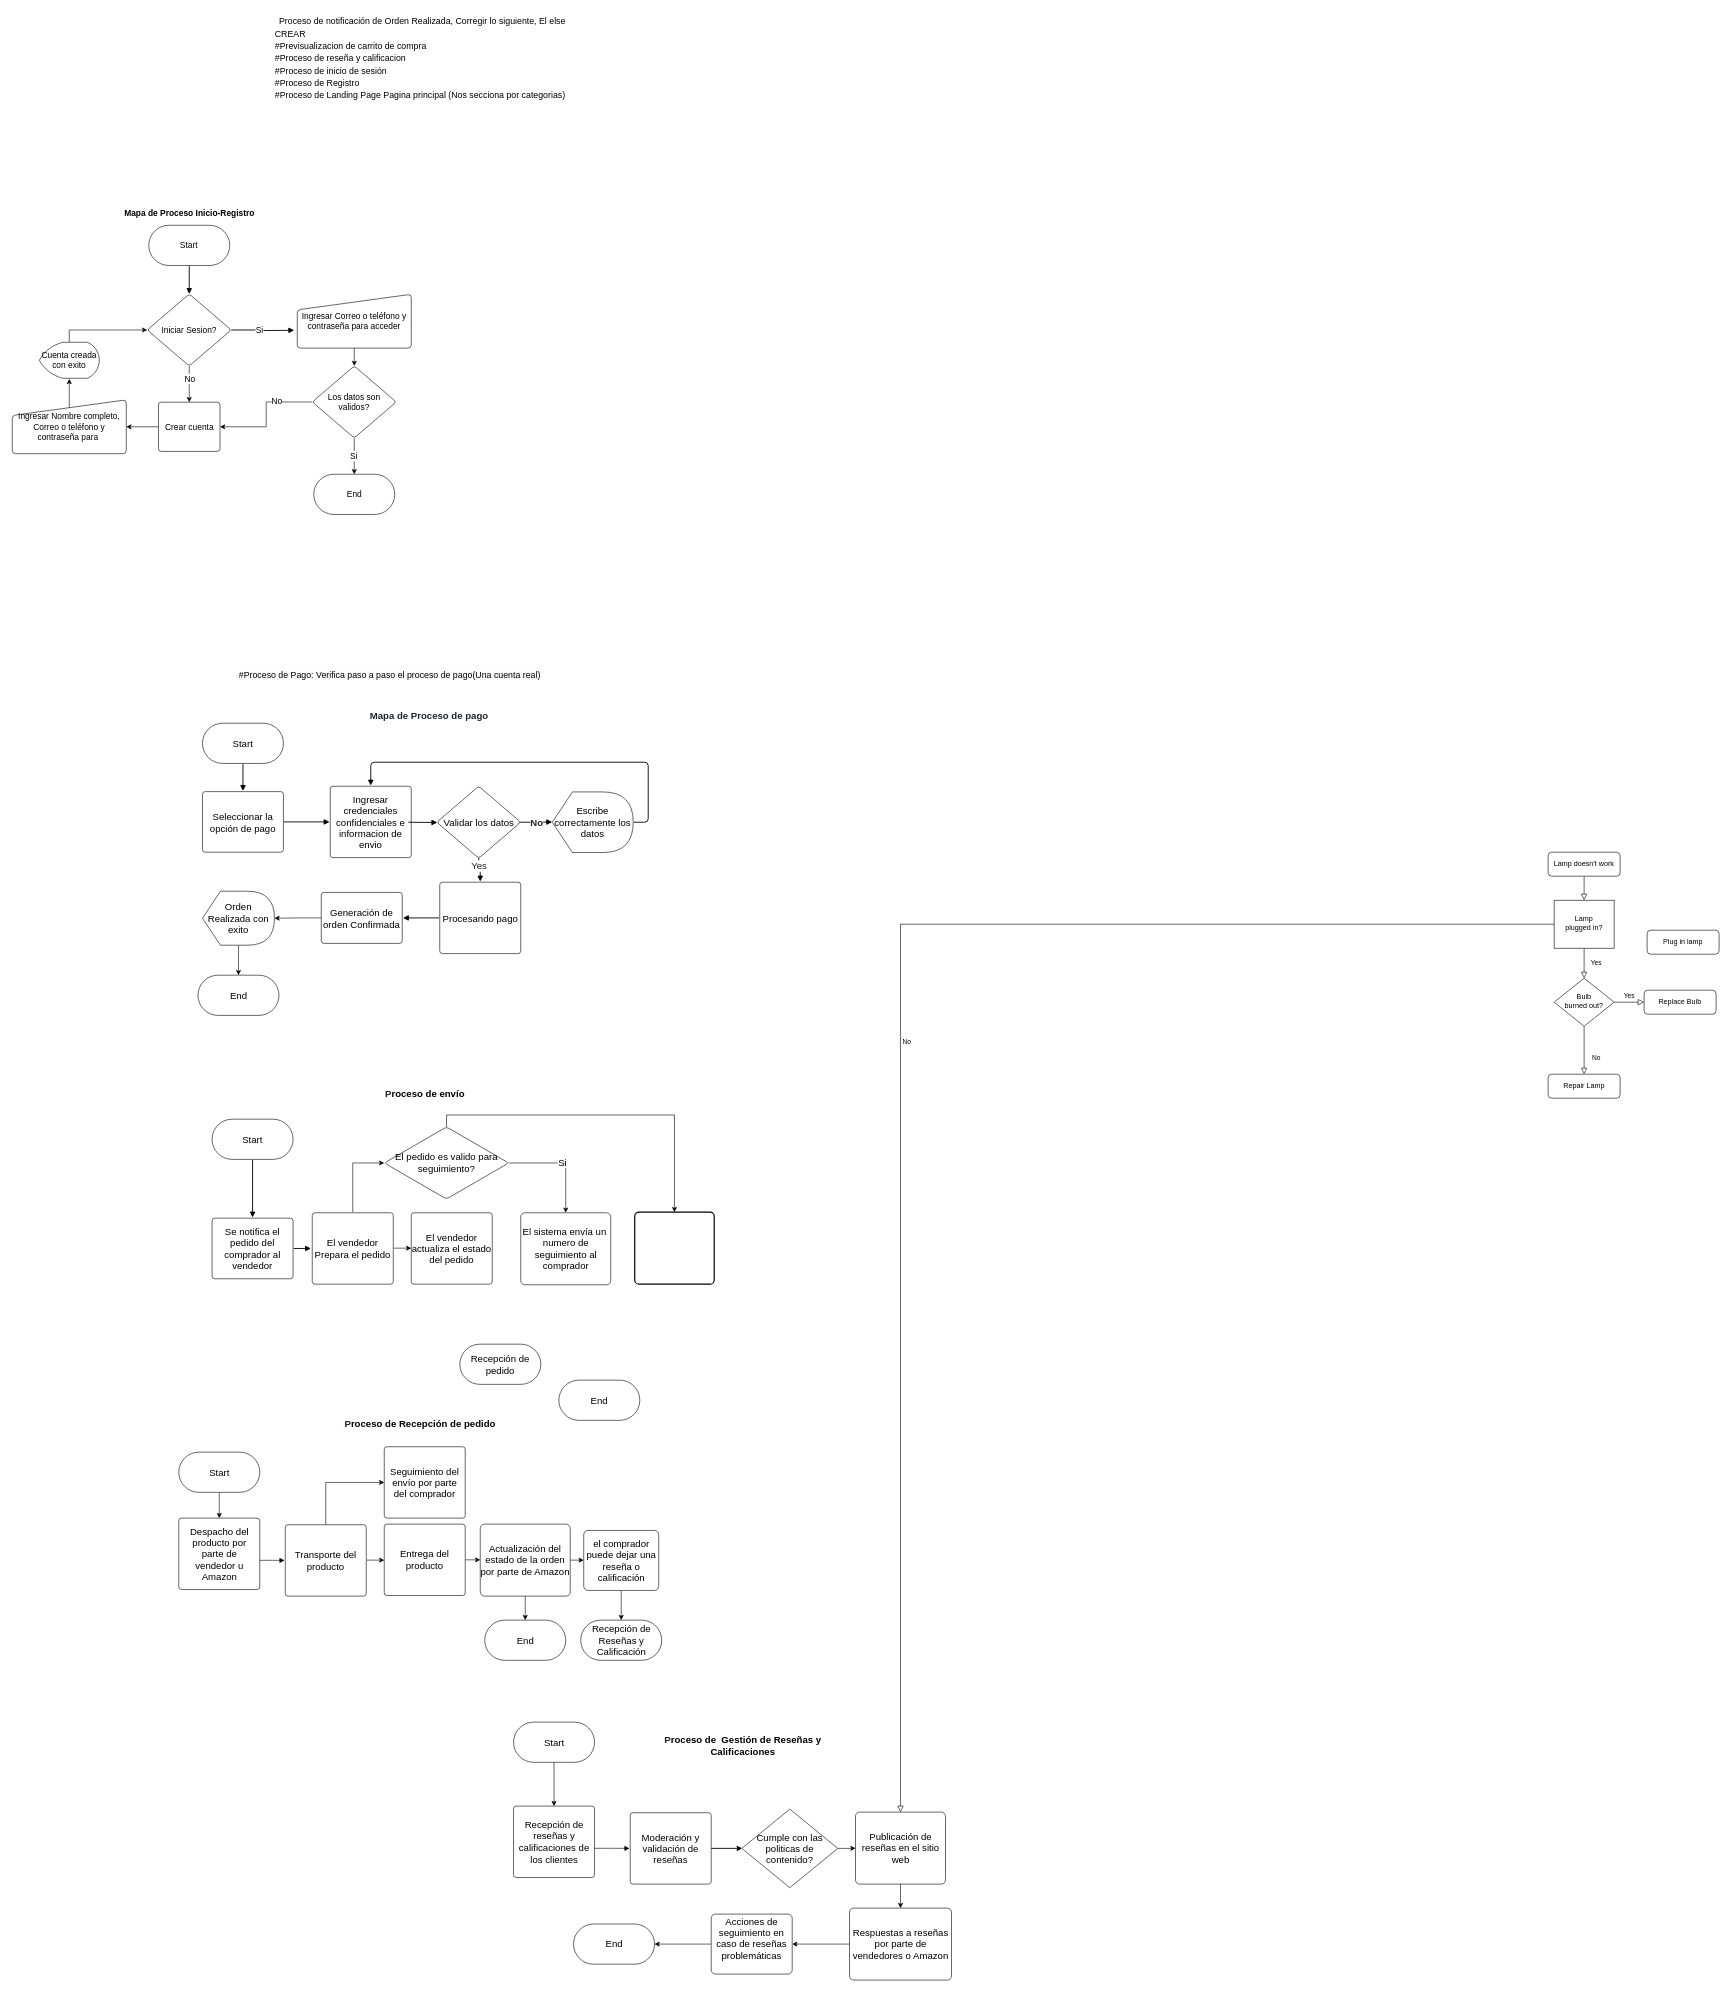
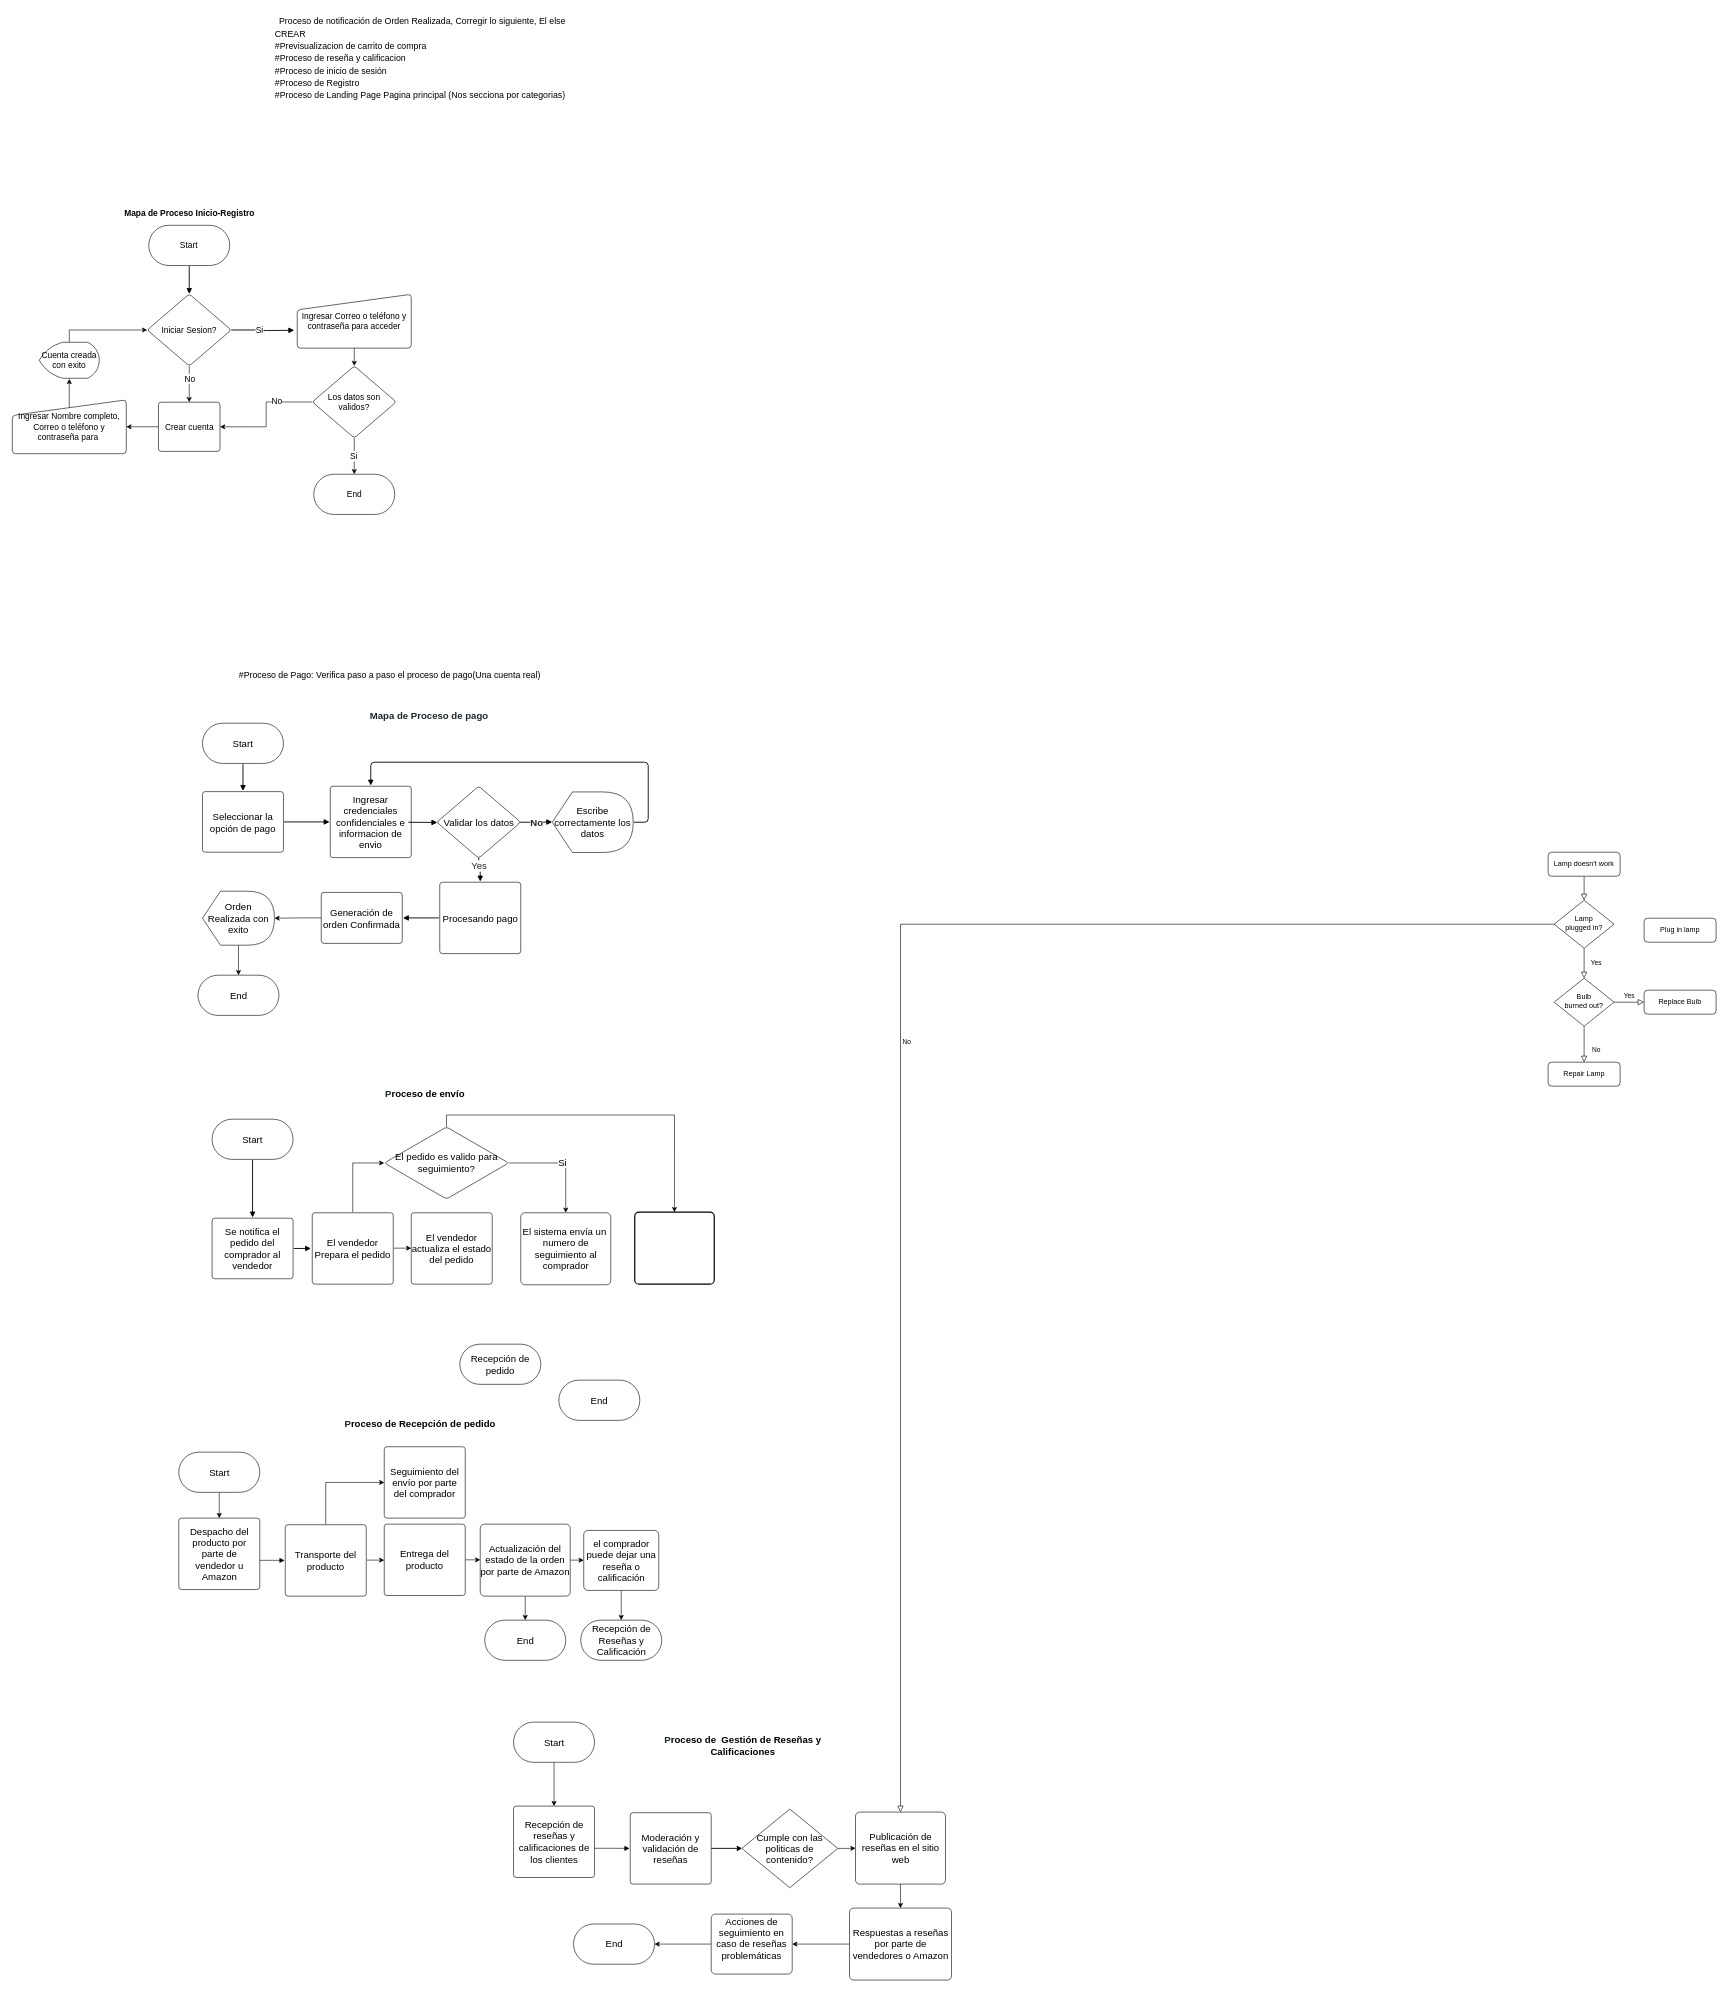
(1584, 924) -> (1584, 924)
(1683, 942) -> (1680, 930)
(1584, 1086) -> (1584, 1074)
